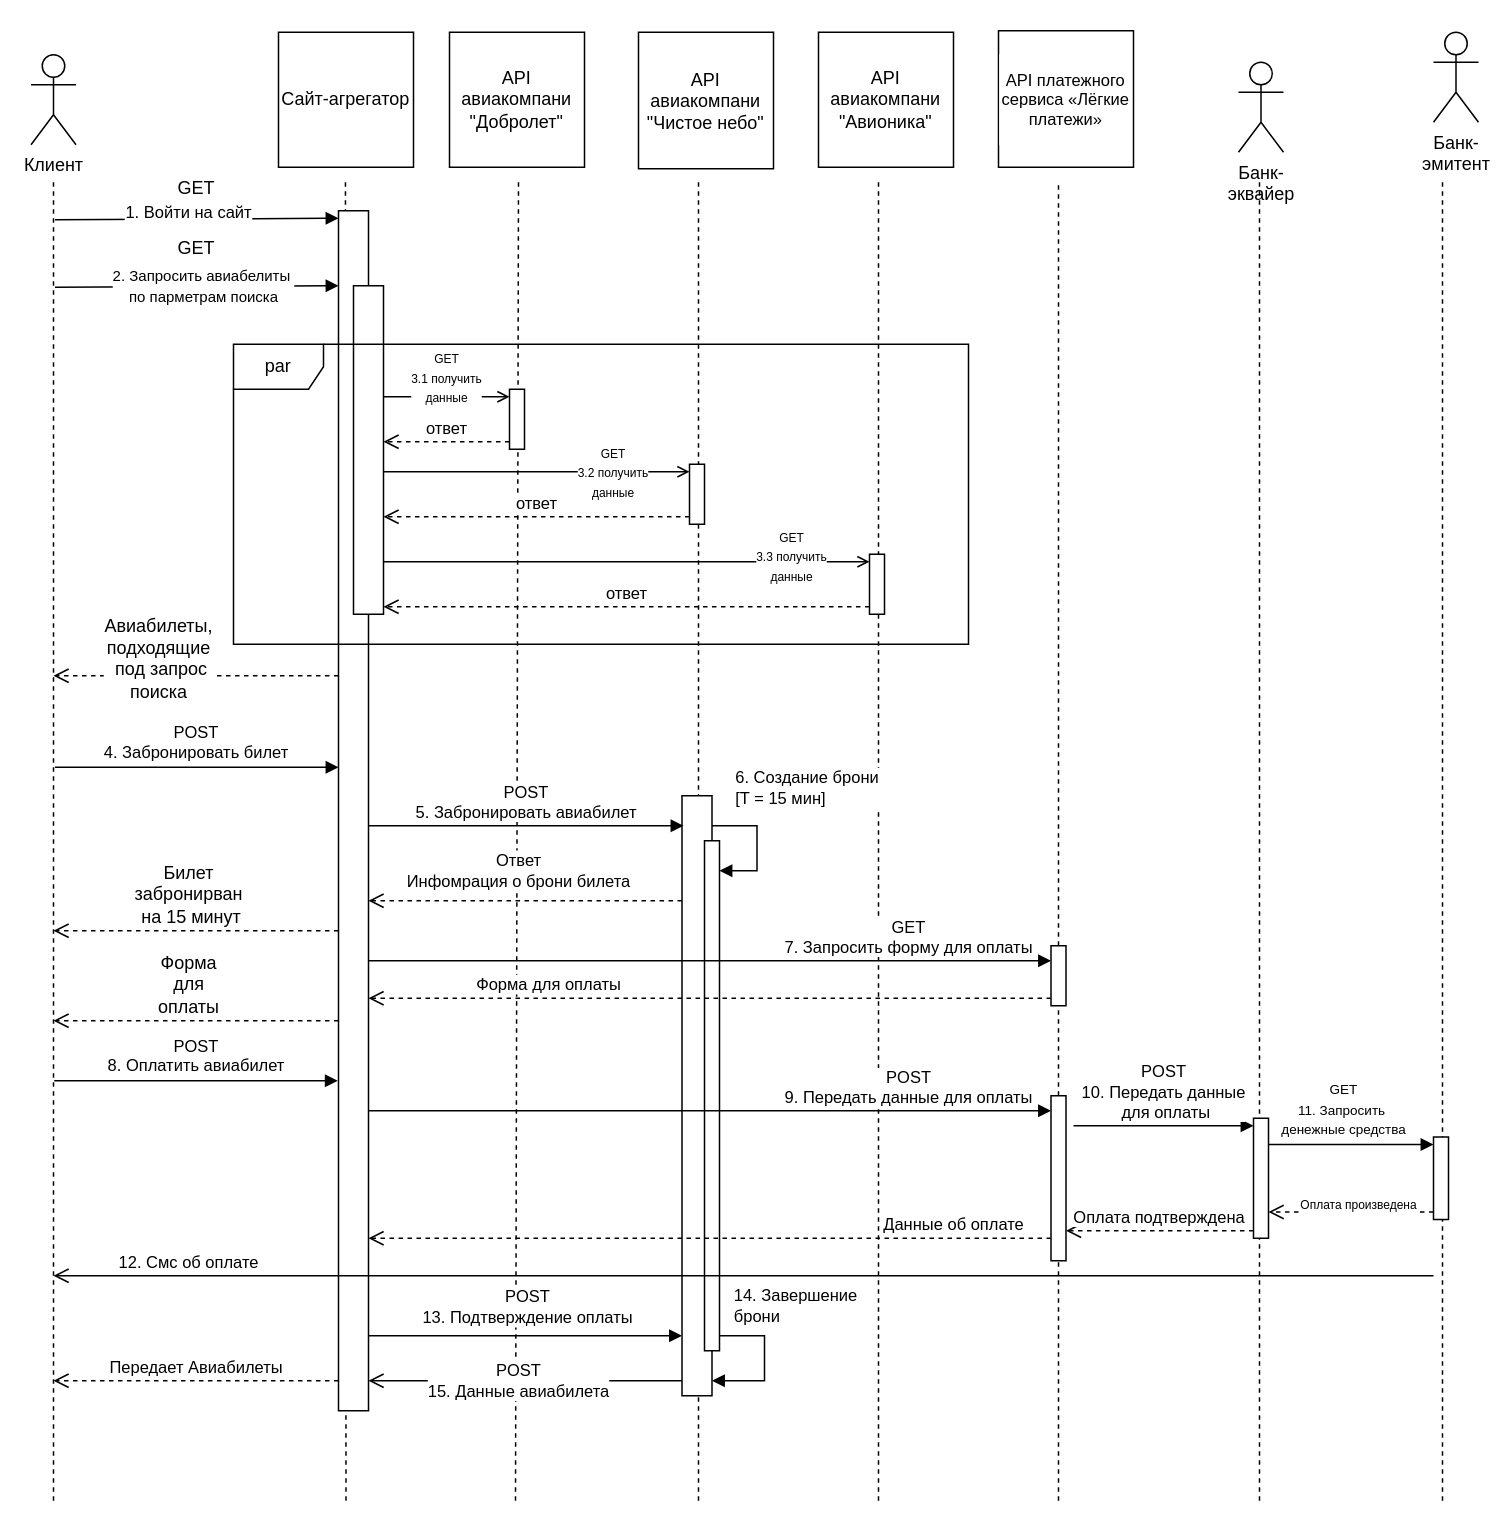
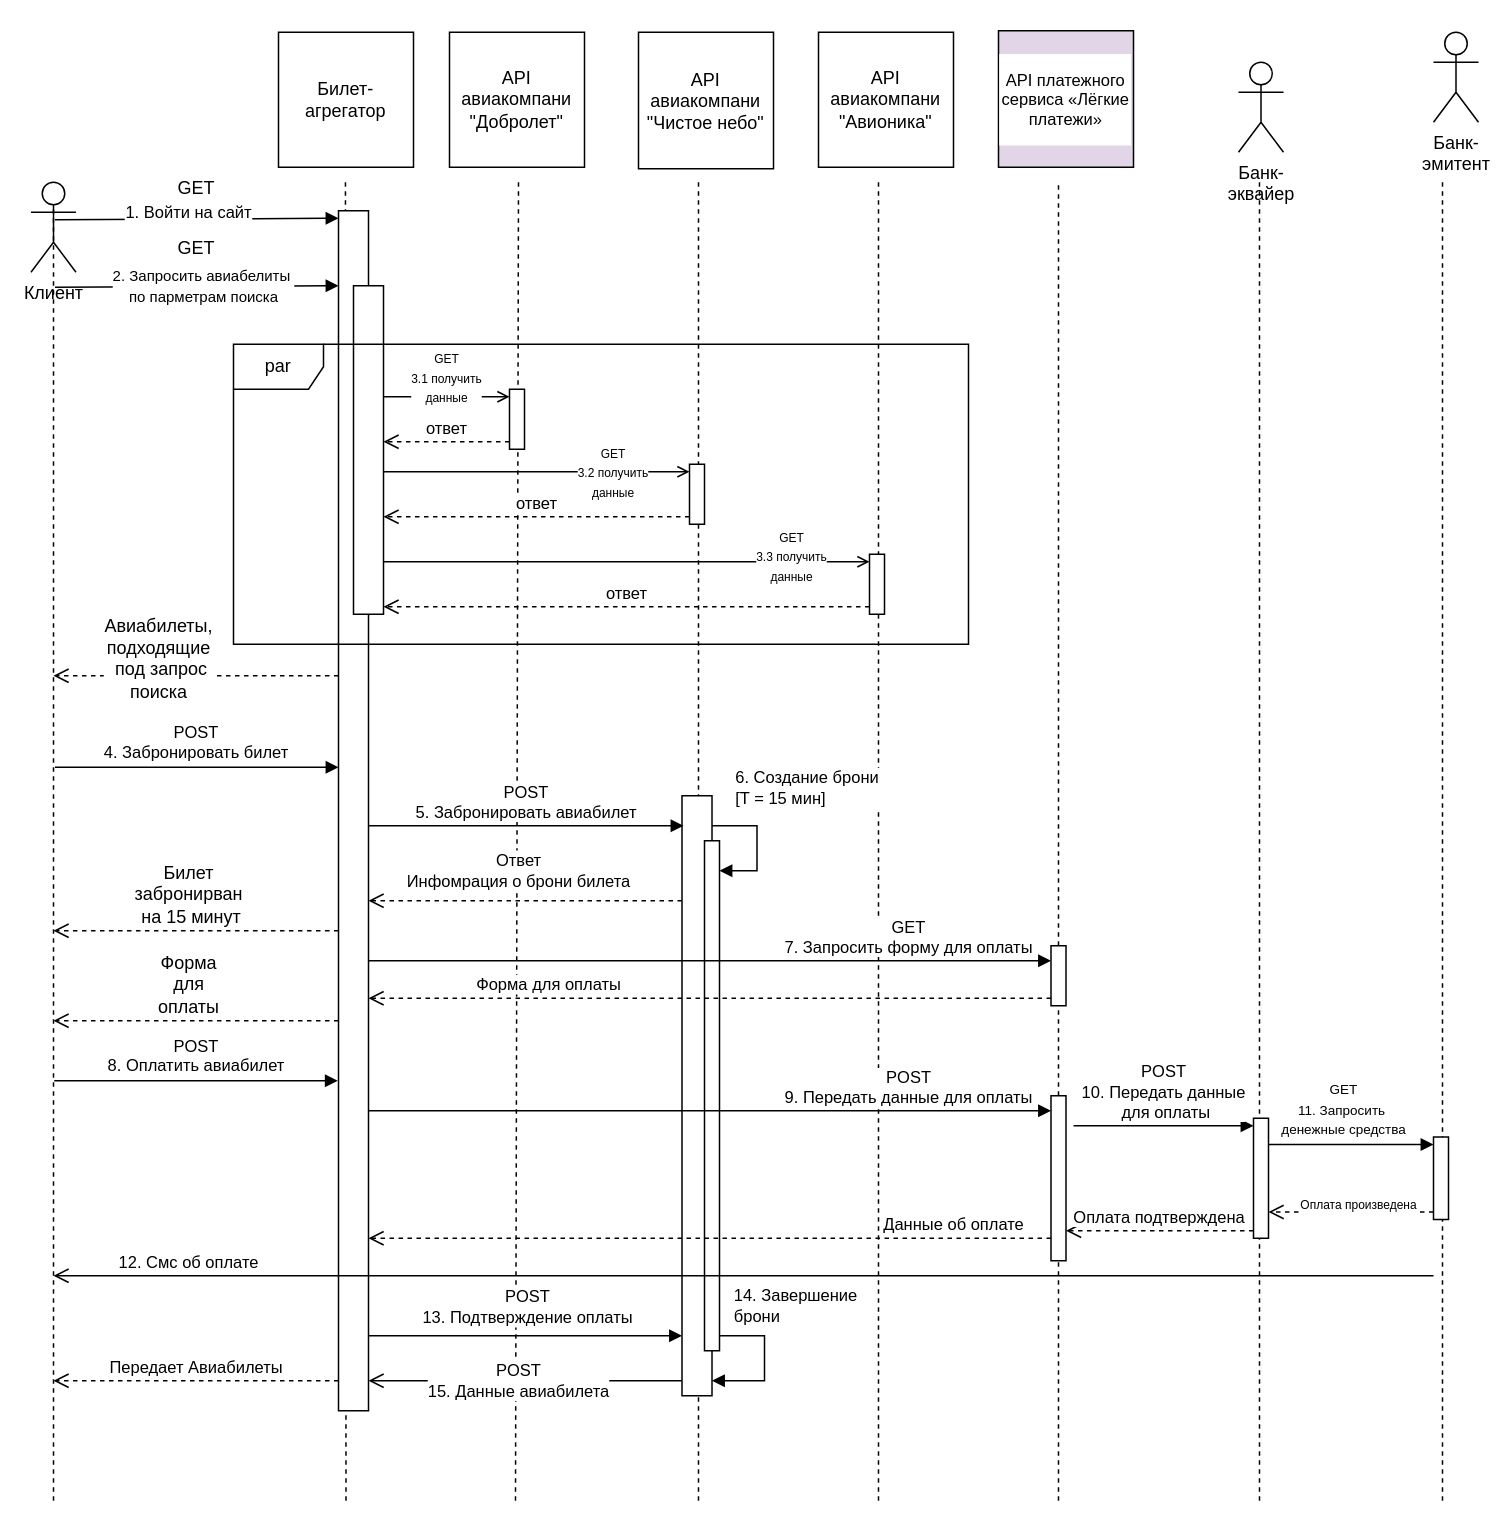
(1066, 99) -> (1066, 99)
(53, 100) -> (53, 227)
(346, 100) -> (346, 100)
